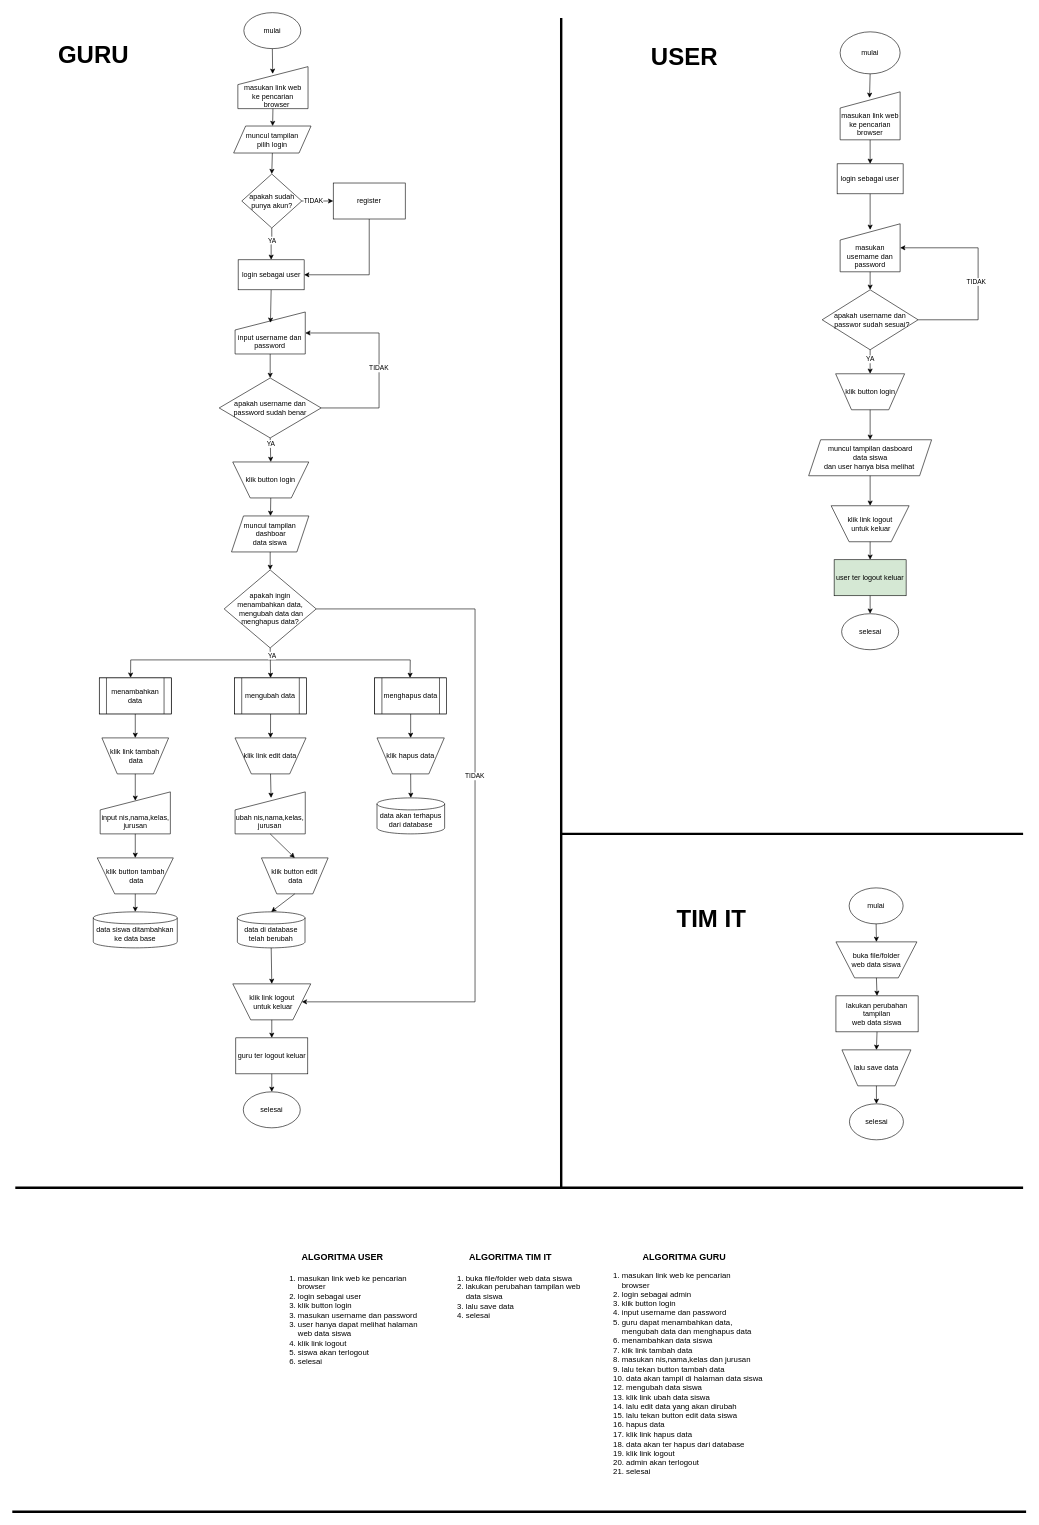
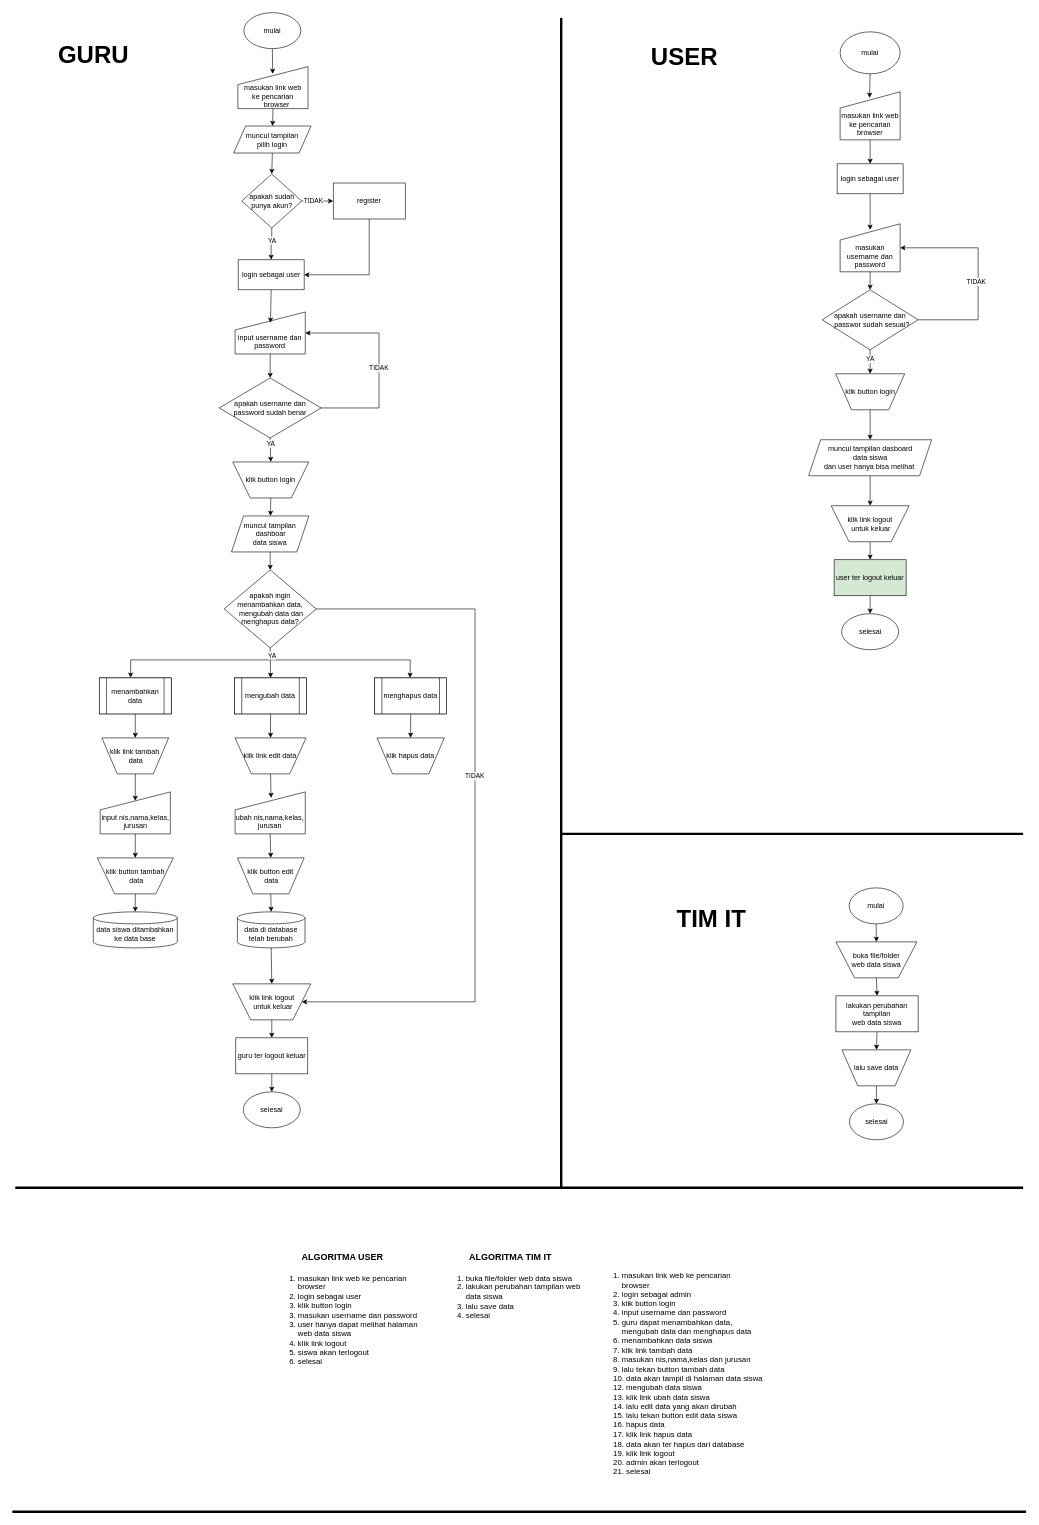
(411, 792) -> none
(411, 816) -> none
(295, 876) -> (271, 876)
(684, 1257) -> none
